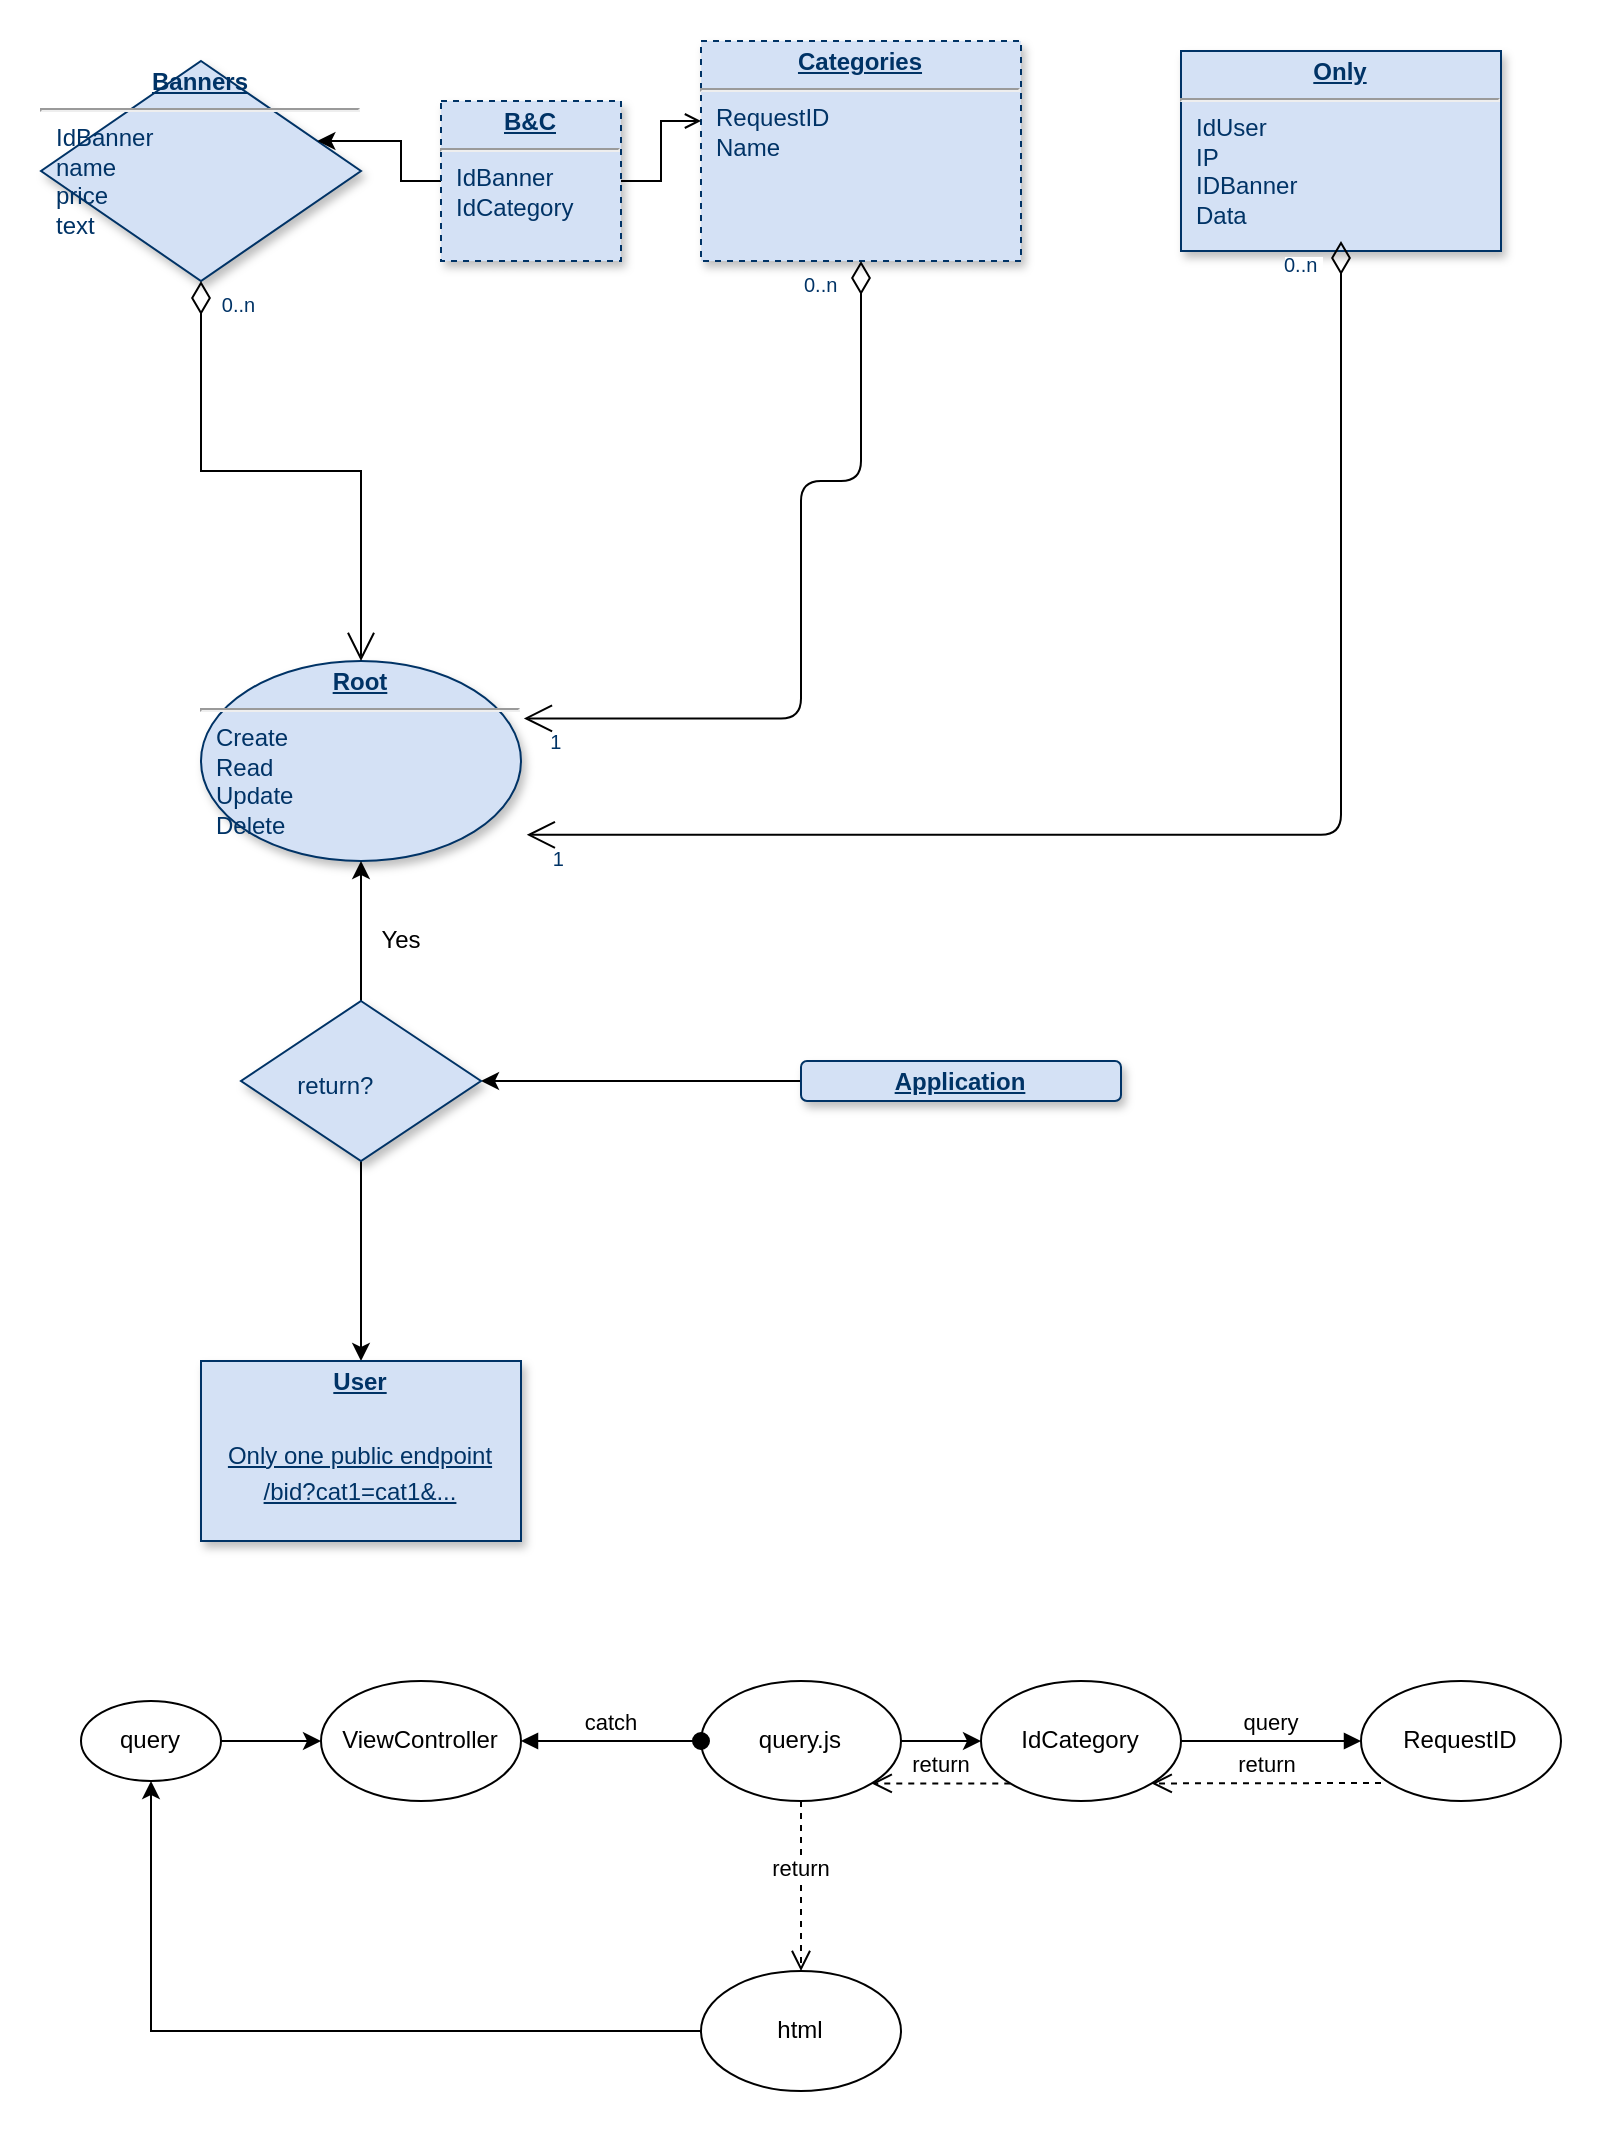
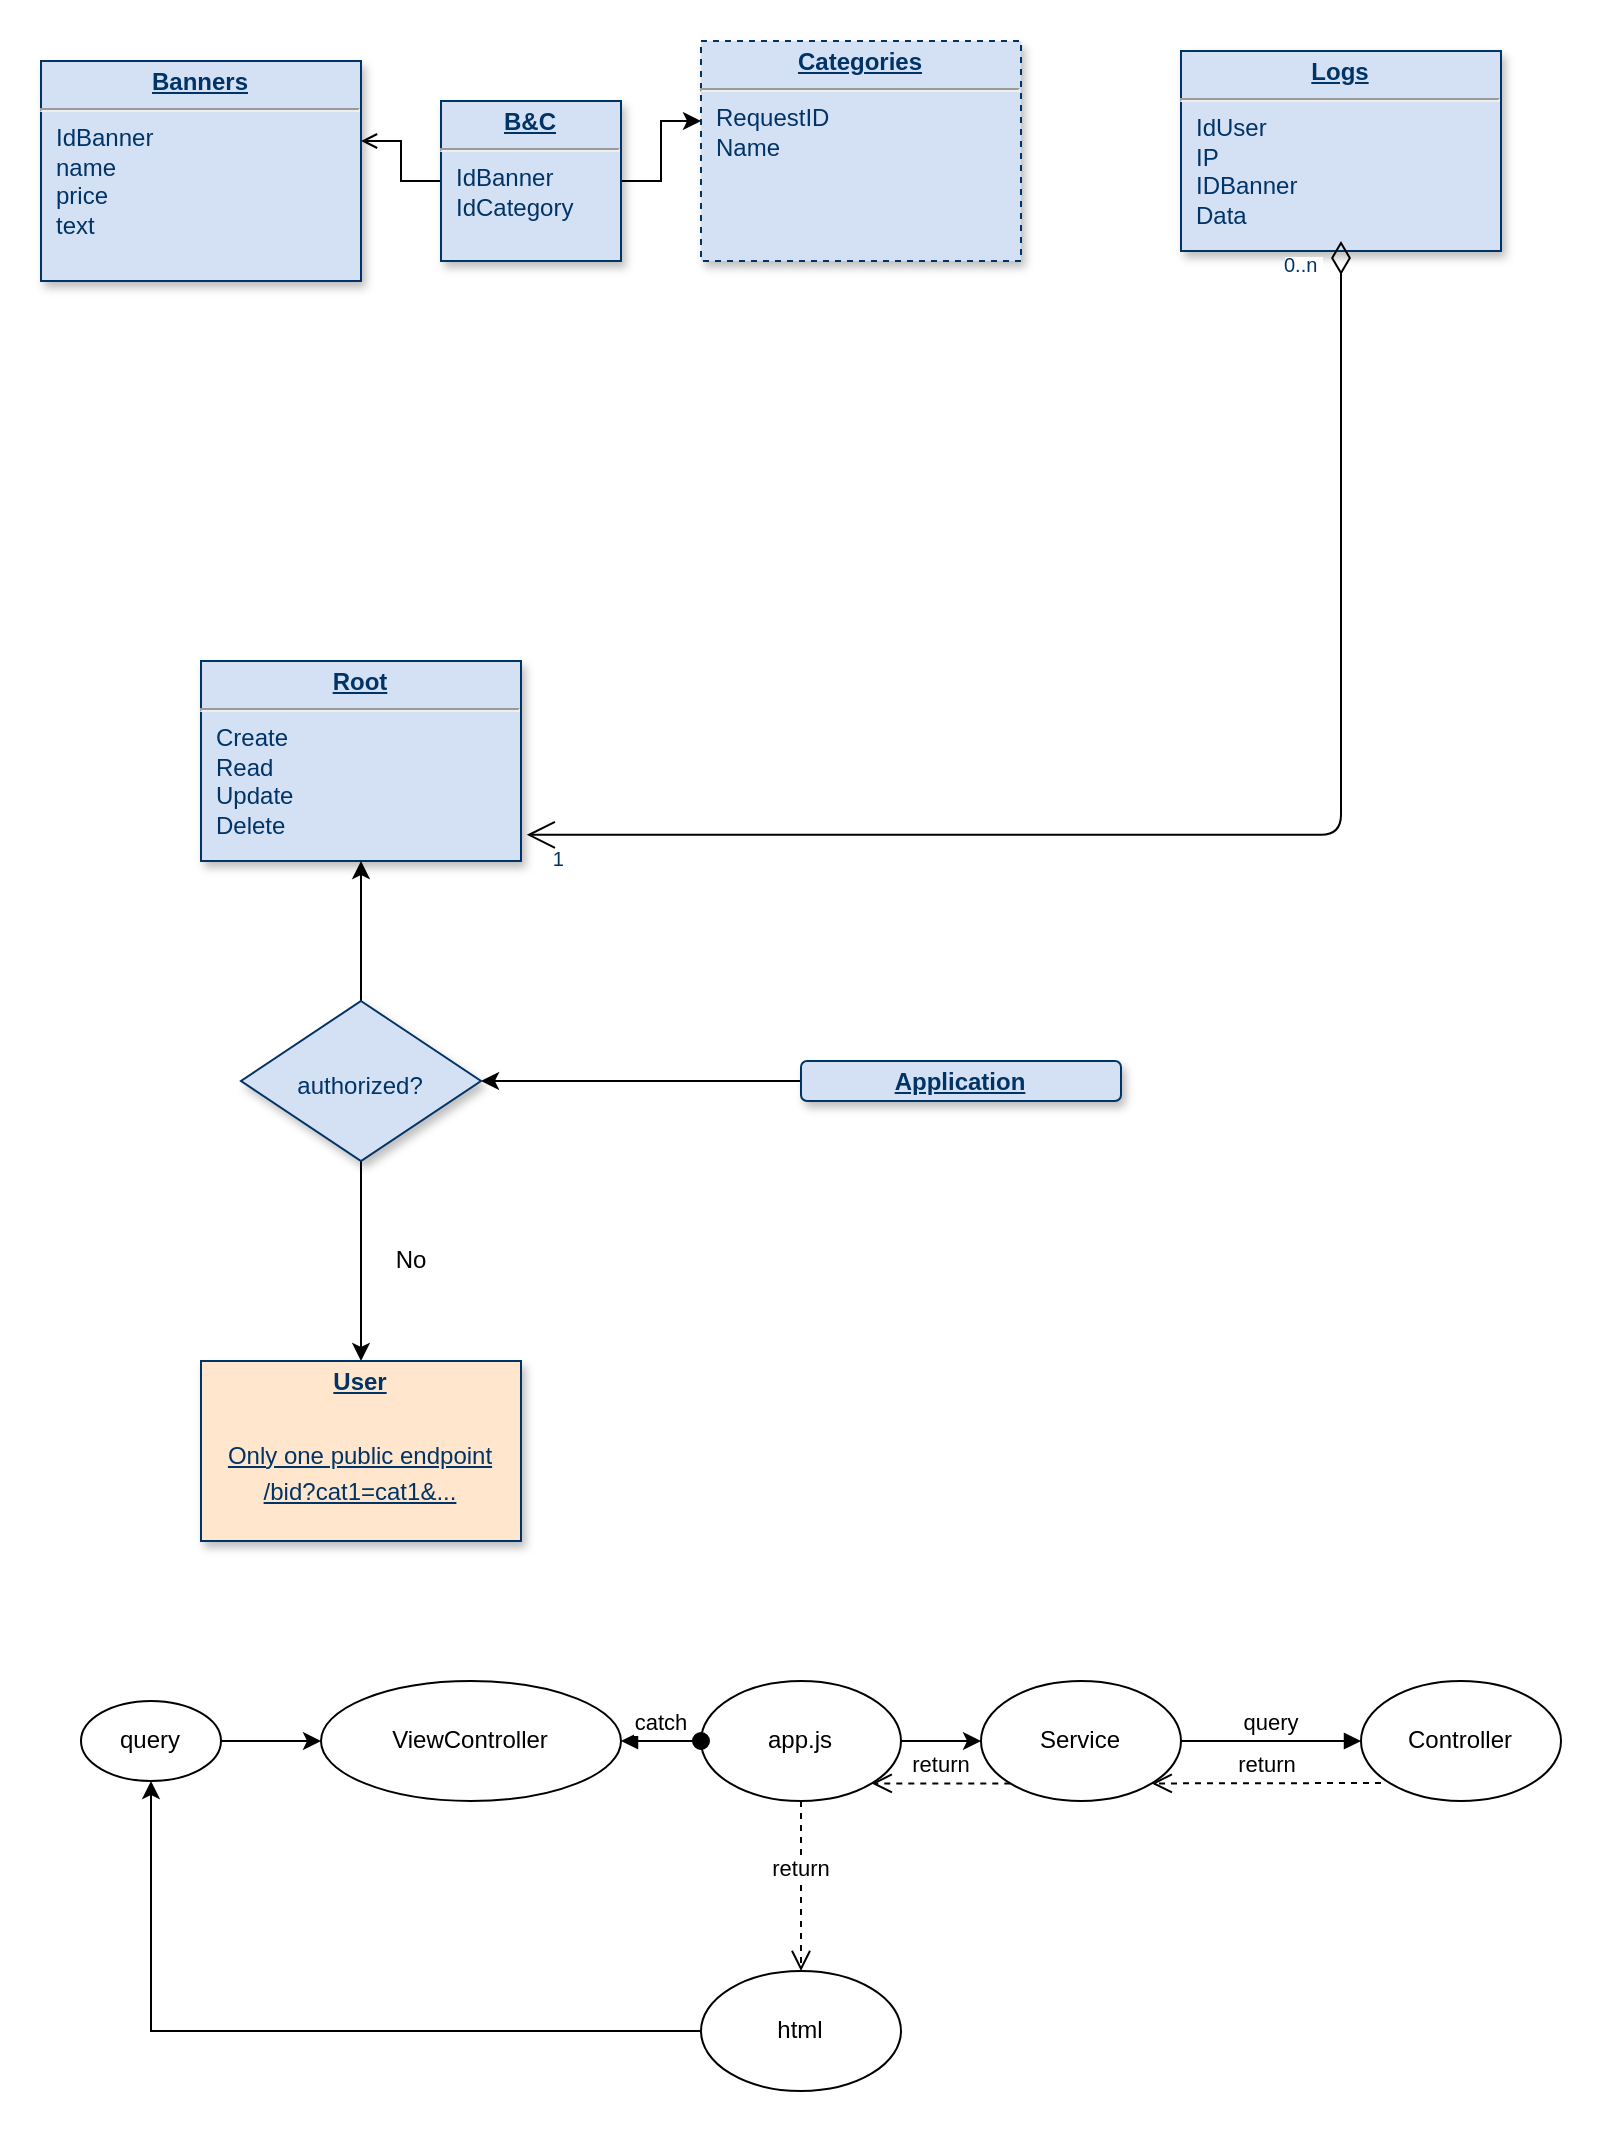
(689, 121) -> (686, 121)
(1235, 123) -> (1235, 123)
(351, 141) -> (369, 141)
(201, 171) -> (201, 171)
(531, 181) -> (531, 181)
(294, 471) -> none
(801, 618) -> none
(361, 761) -> (361, 761)
(401, 941) -> none
(292, 1029) -> (316, 1029)
none -> (411, 1261)
(361, 1451) -> (361, 1451)
(421, 1741) -> (471, 1741)
(801, 1741) -> (801, 1741)
(1081, 1741) -> (1081, 1741)
(1461, 1741) -> (1461, 1741)
